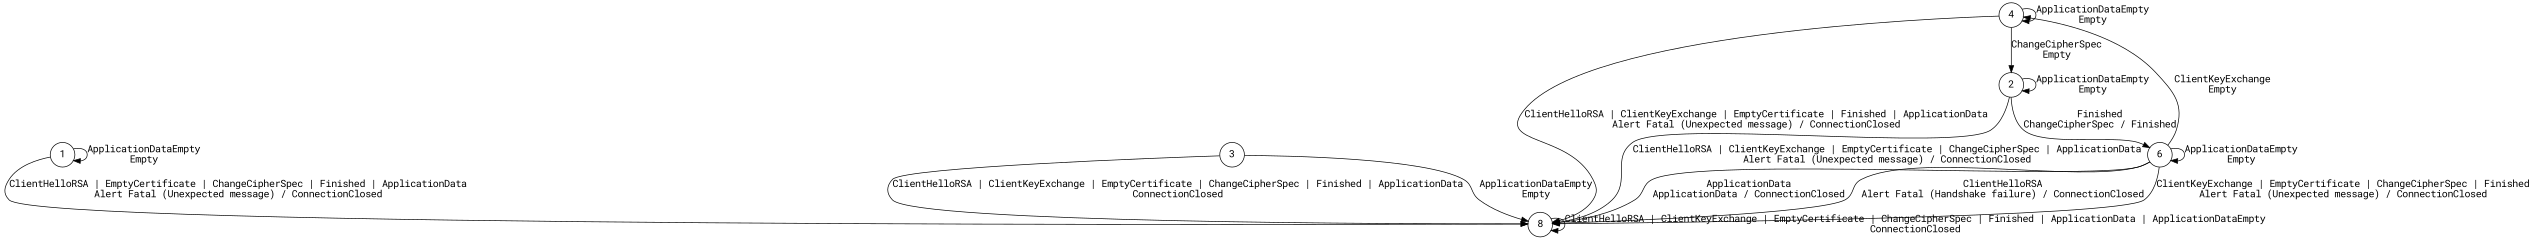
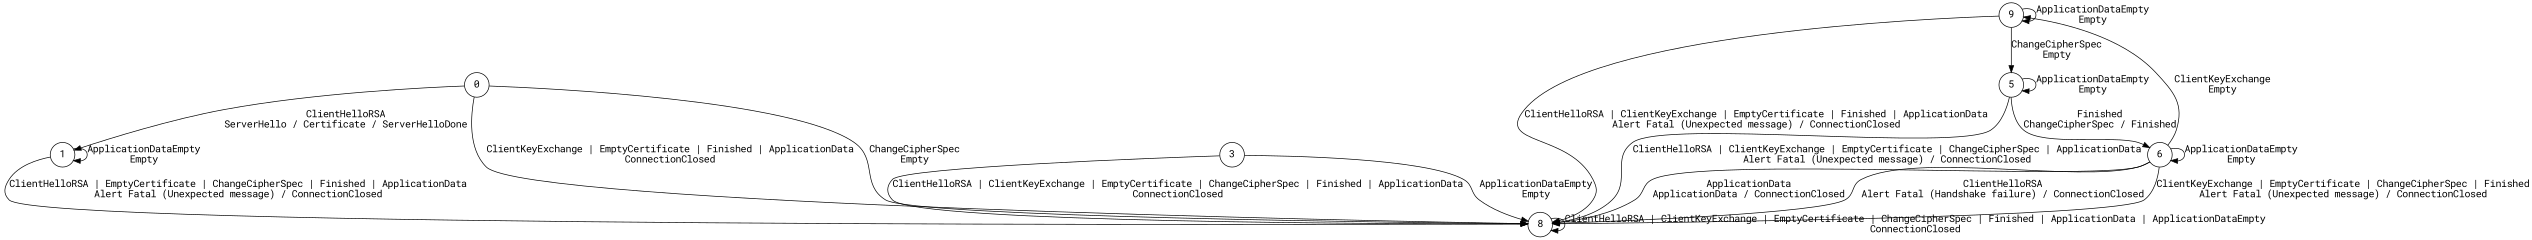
(2011, 15) -> (2011, 15)
none -> (477, 85)
(2011, 85) -> (2011, 85)
